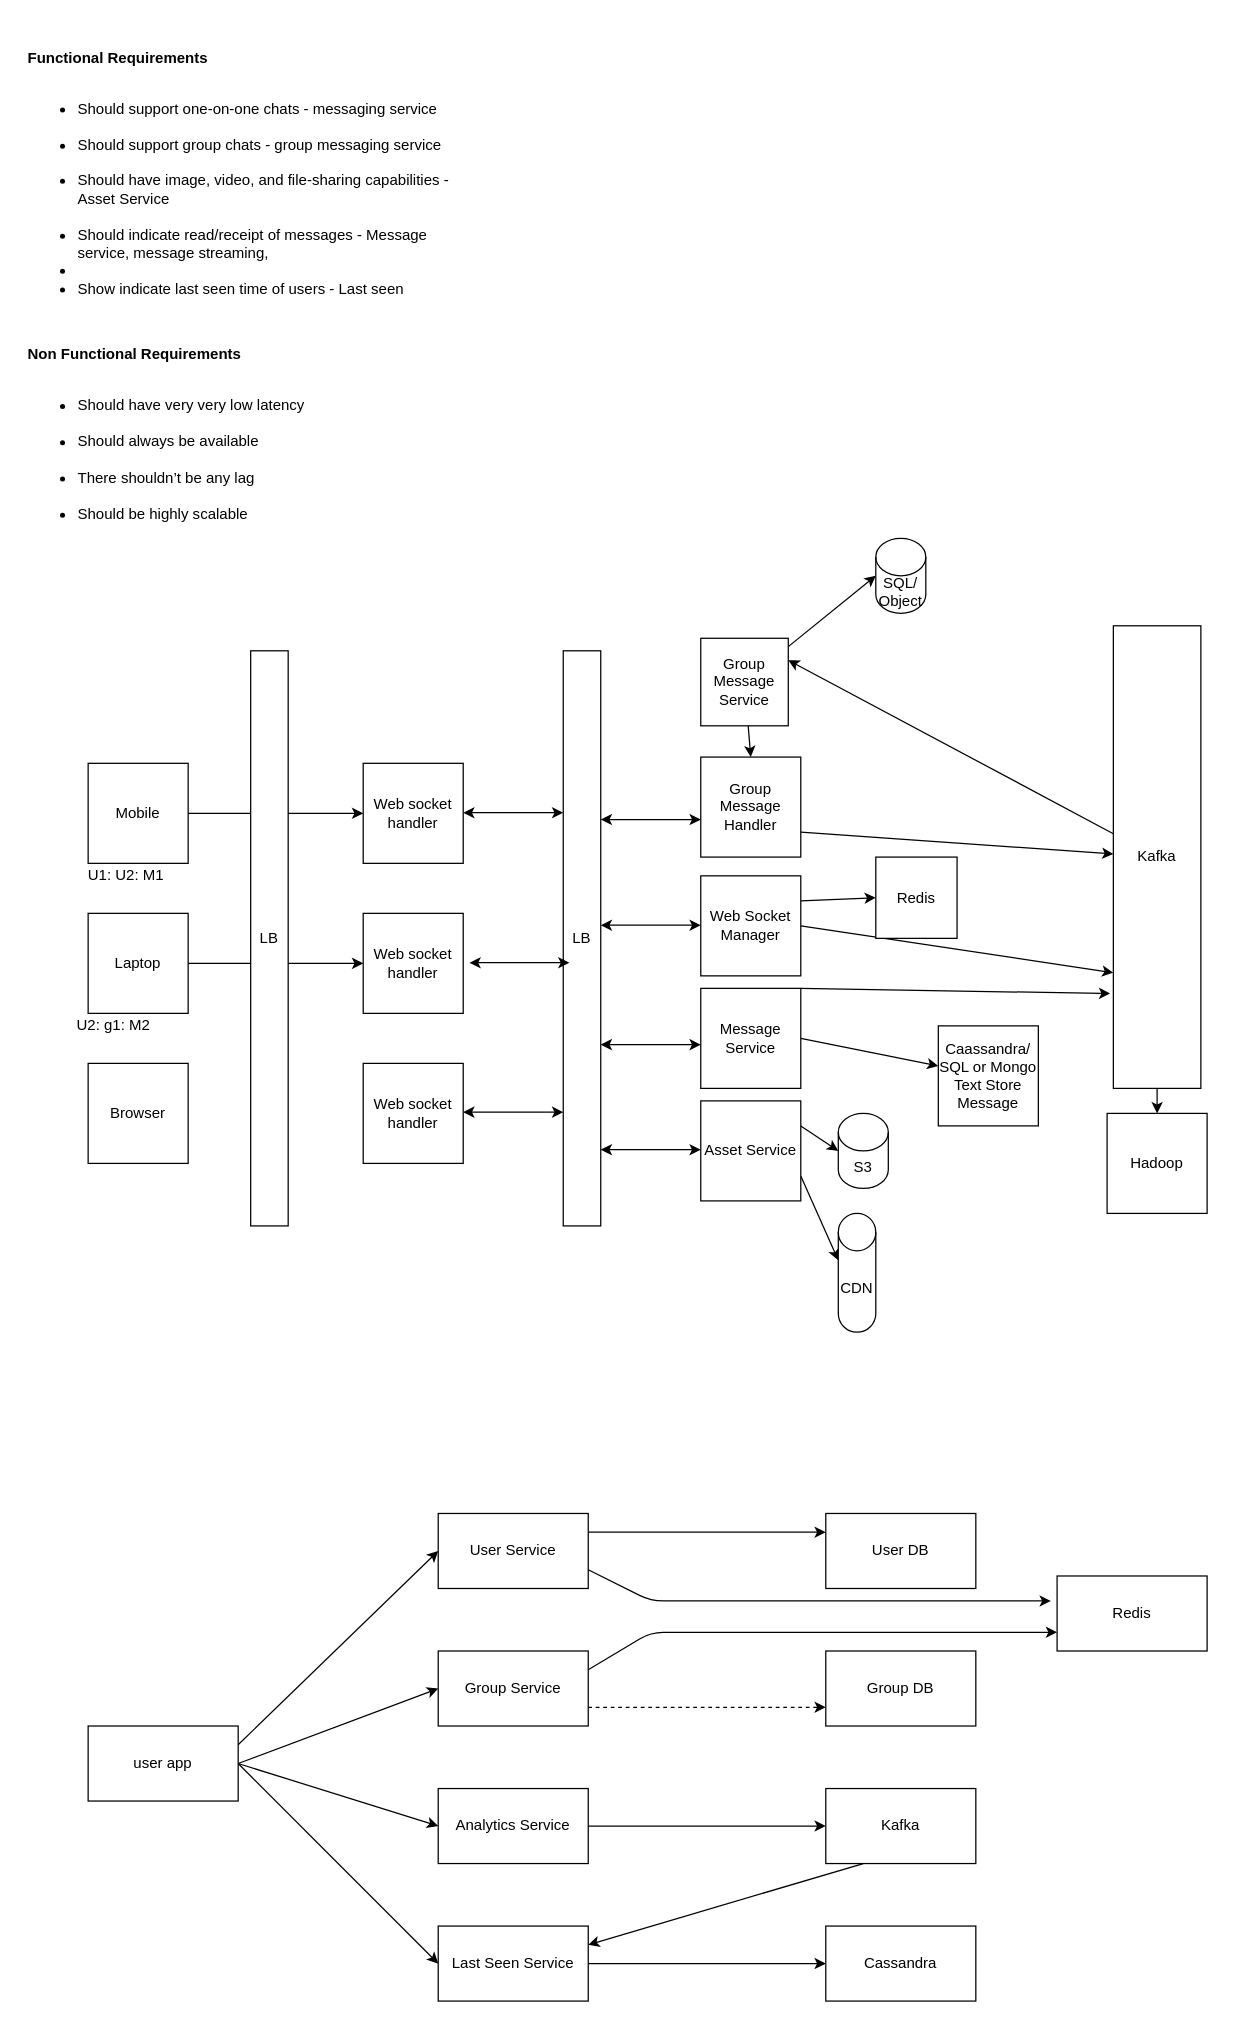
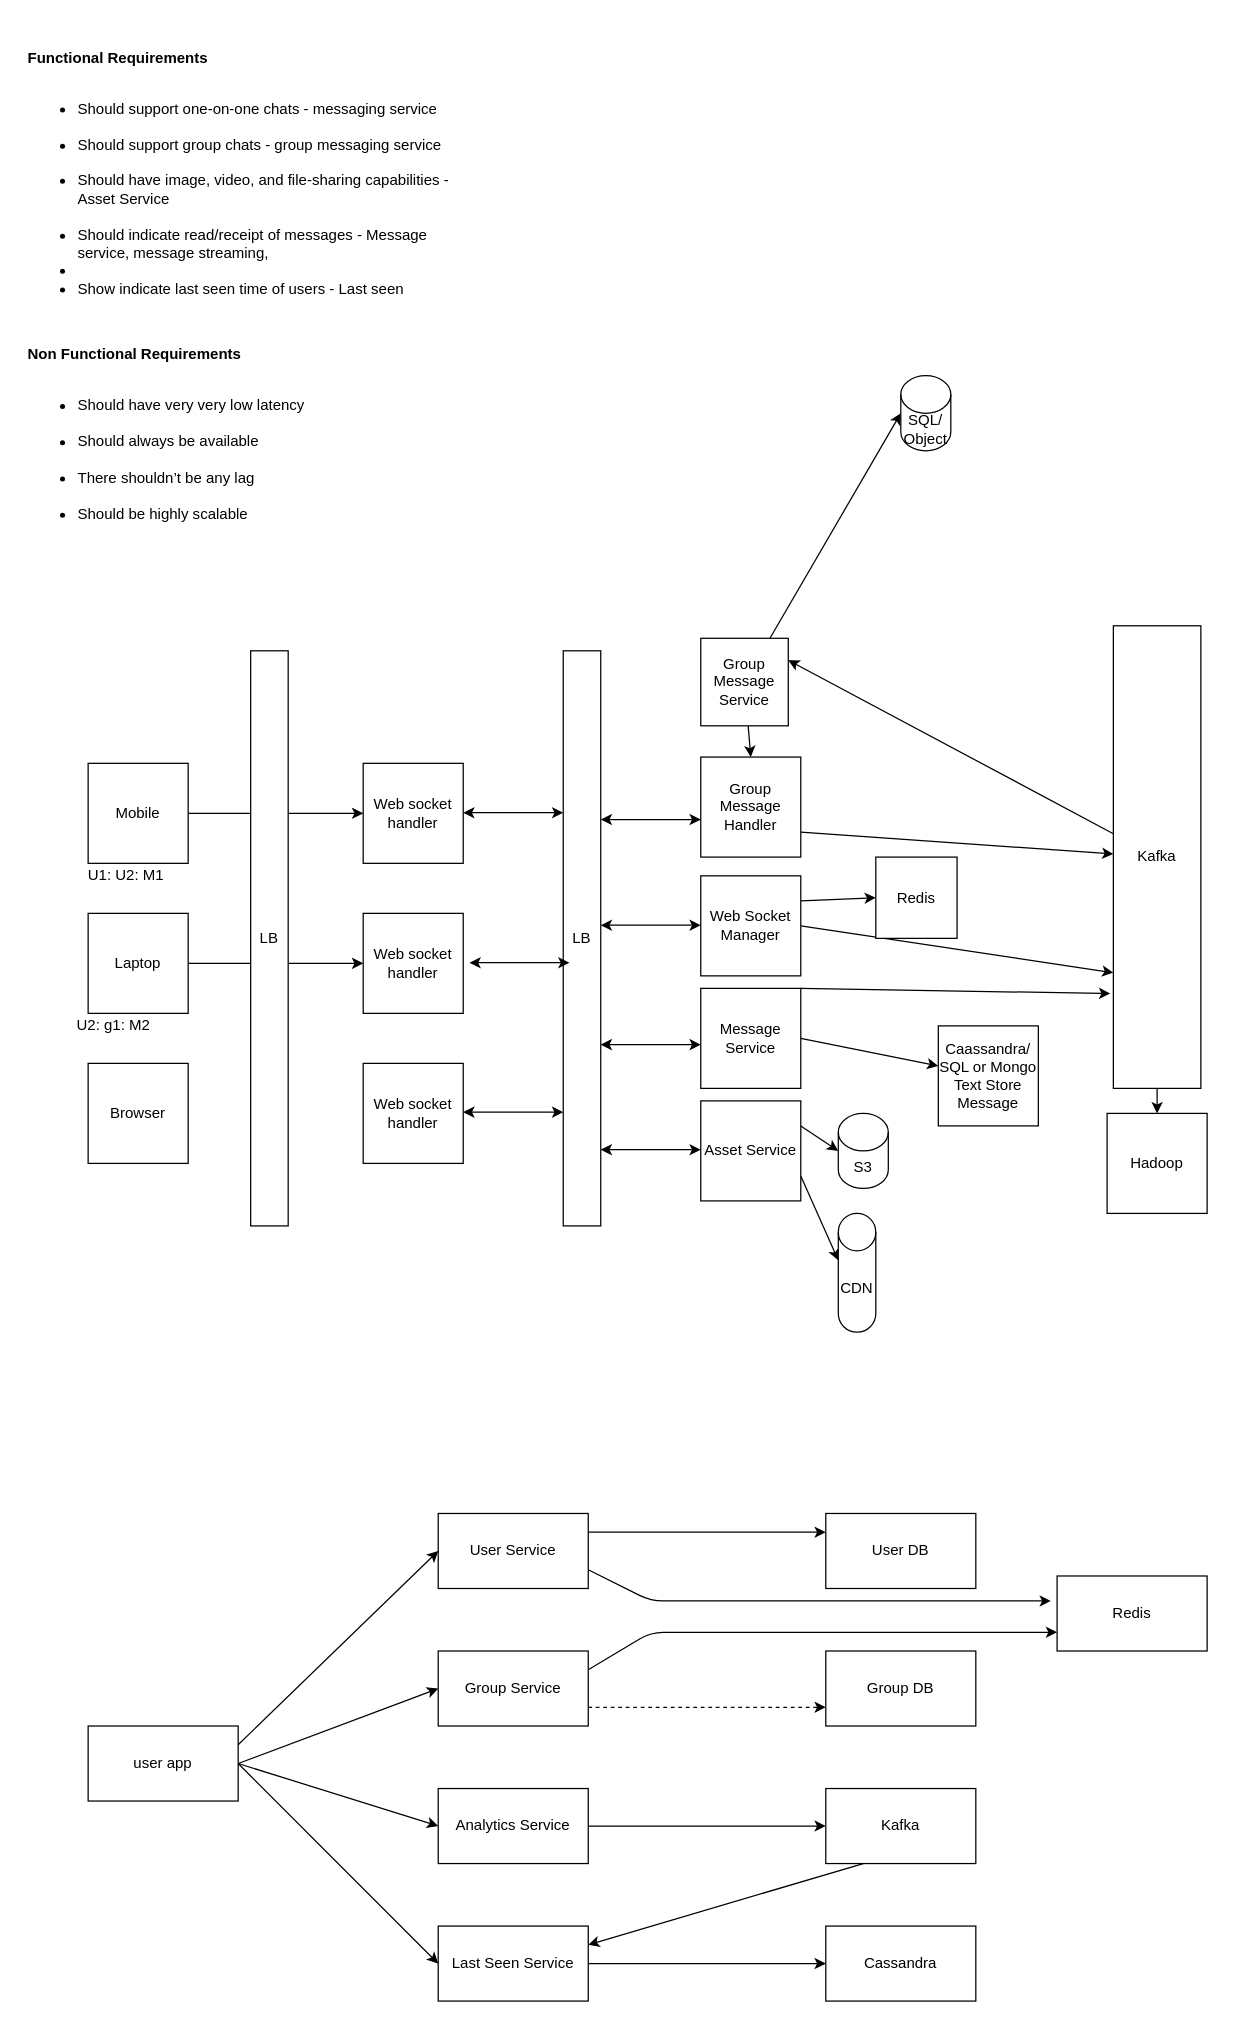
(901, 576) -> (926, 413)
